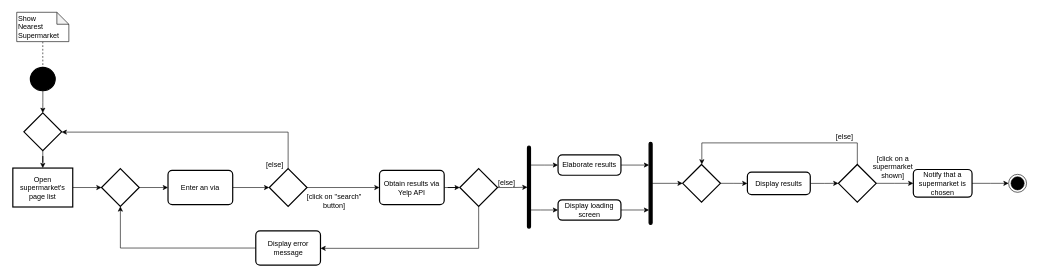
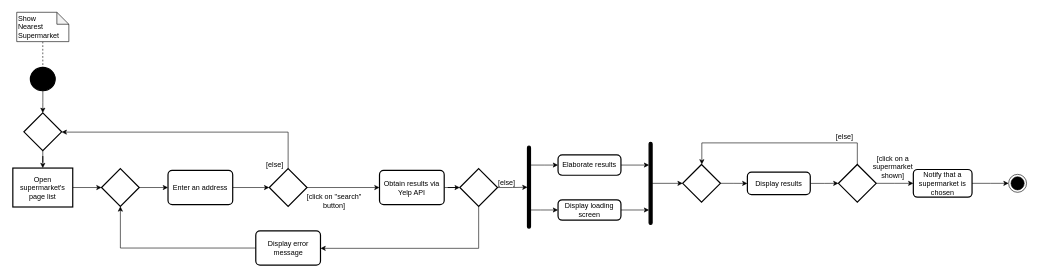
(200, 188) -> (200, 188)
